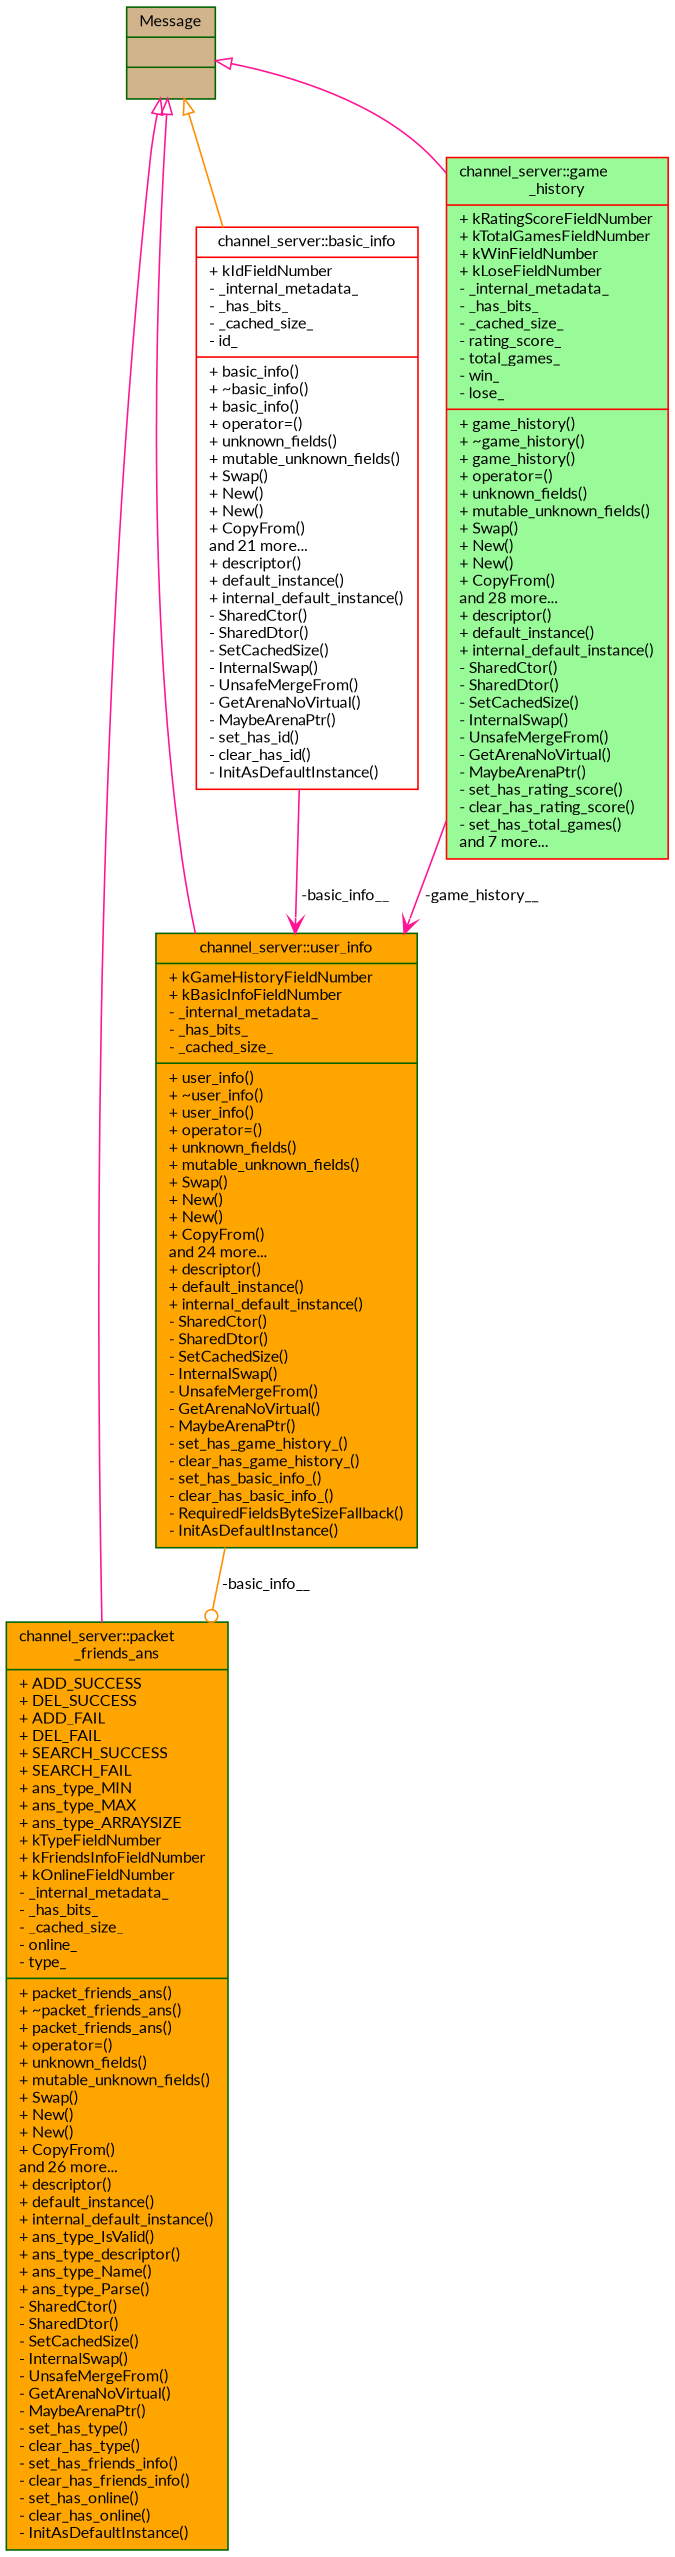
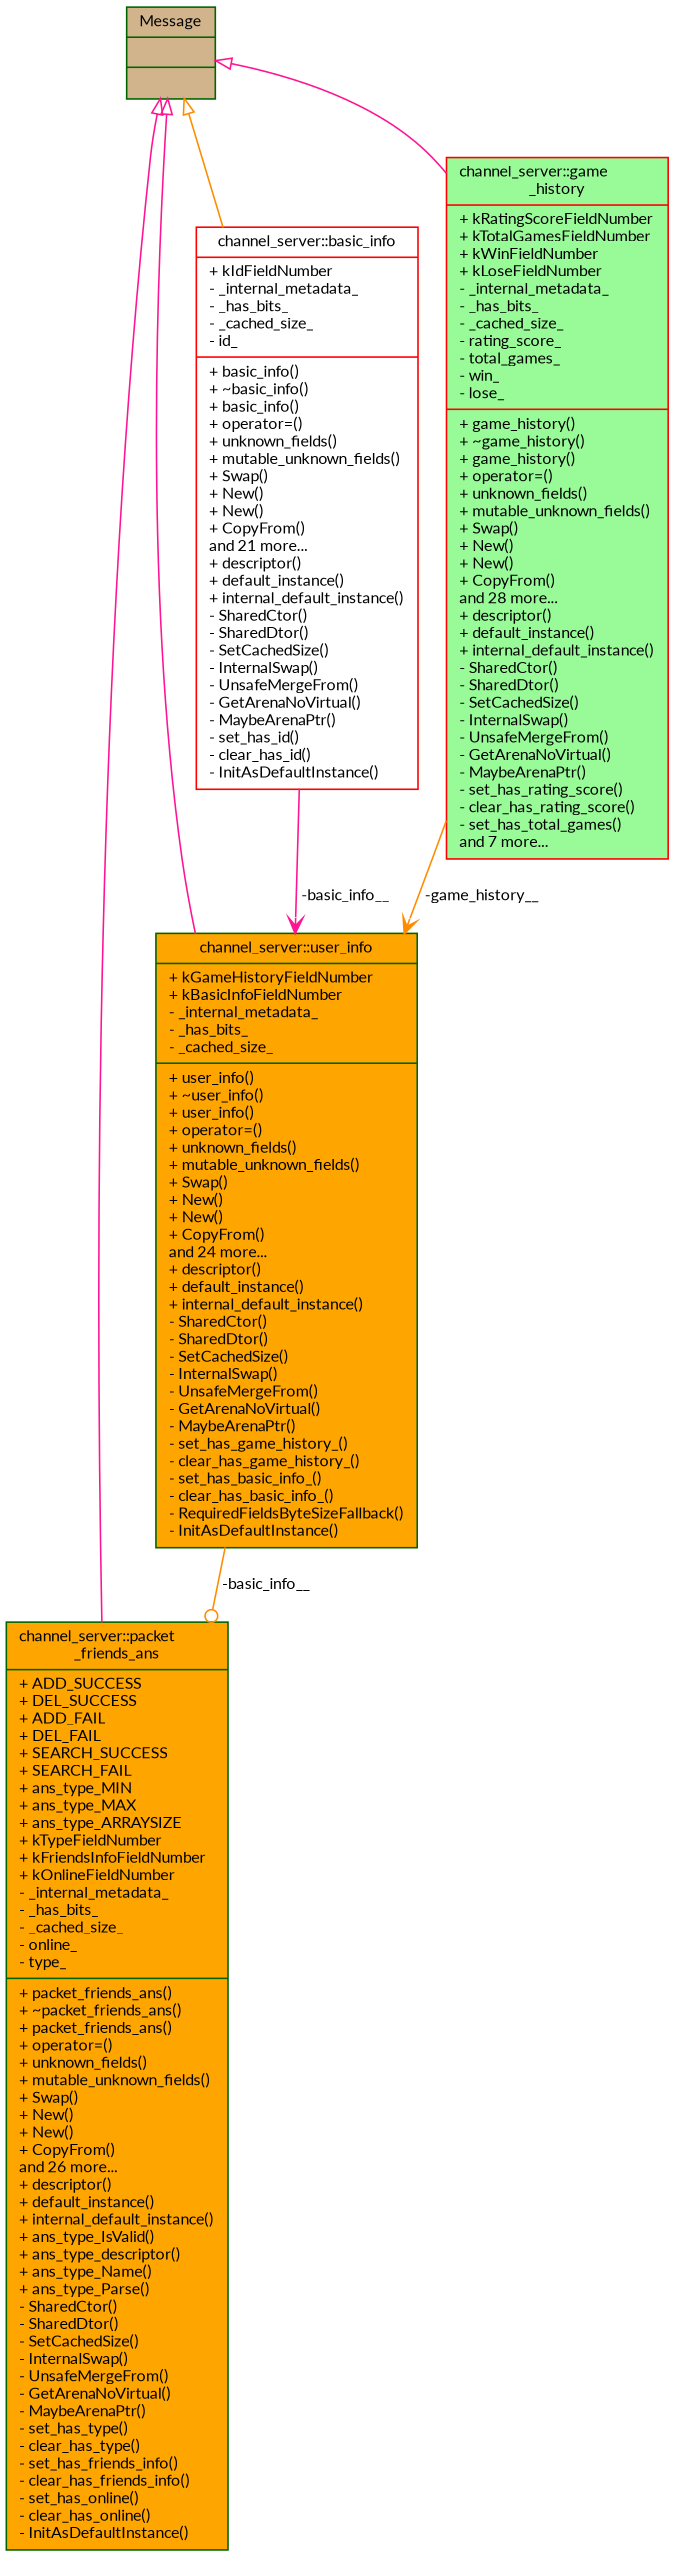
(428, 870) -> (428, 870)
